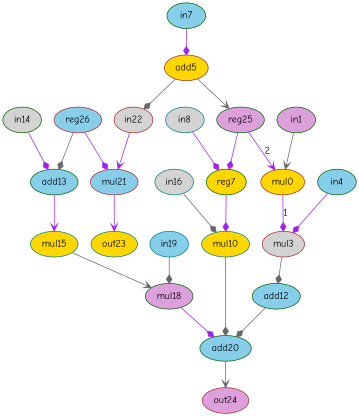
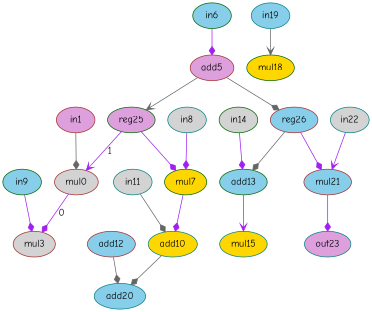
(186, 16) -> (212, 16)
(186, 68) -> (212, 68)
(163, 91) -> (249, 91)
(133, 120) -> (350, 120)
(296, 120) -> (76, 120)
(290, 148) -> (76, 147)
(268, 151) -> (110, 151)
(174, 182) -> (133, 182)
(226, 182) -> (186, 182)
(283, 182) -> (76, 182)
(337, 182) -> (22, 182)
(114, 210) -> (328, 209)
(286, 213) -> (62, 213)
(114, 244) -> (328, 244)
(226, 244) -> (173, 244)
(169, 266) -> (271, 38)
(280, 266) -> none
(108, 269) -> none
(169, 296) -> (271, 68)
(276, 296) -> (111, 244)
(194, 319) -> none
(226, 348) -> (120, 296)
(226, 400) -> none
